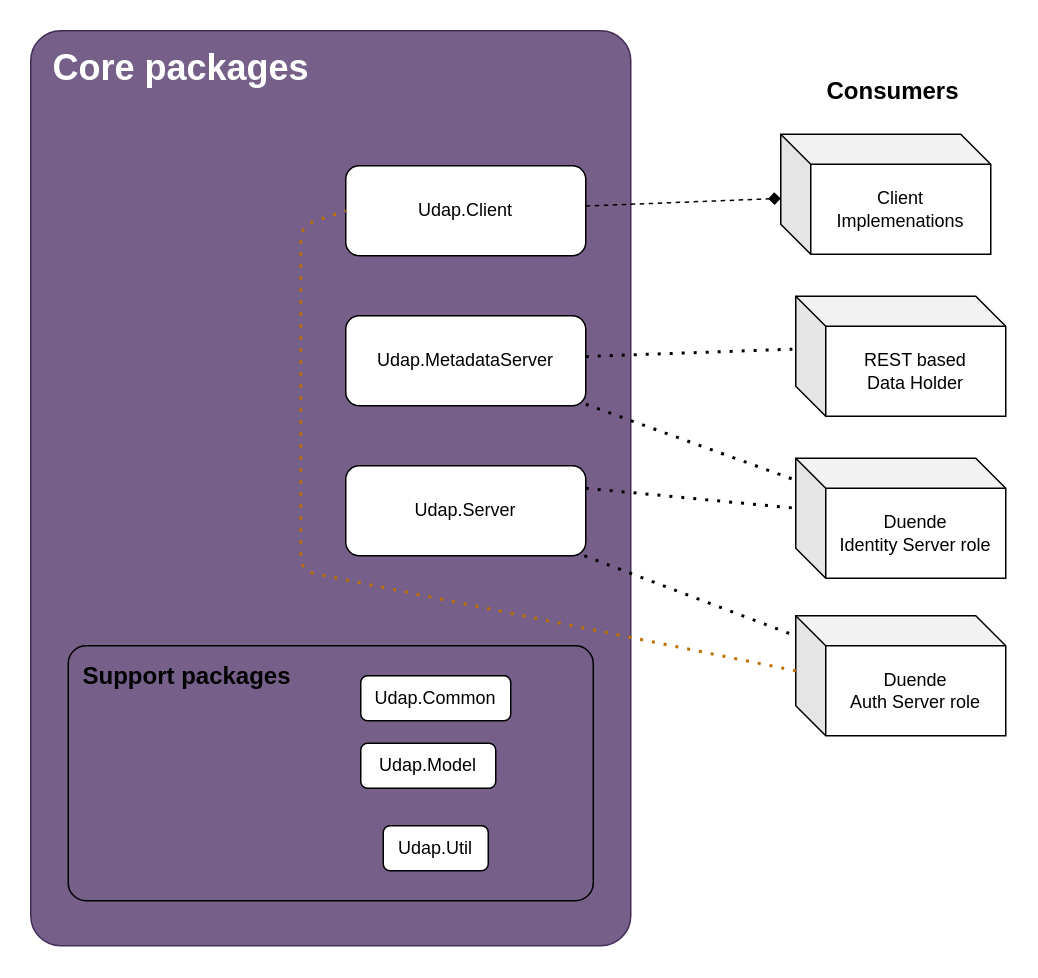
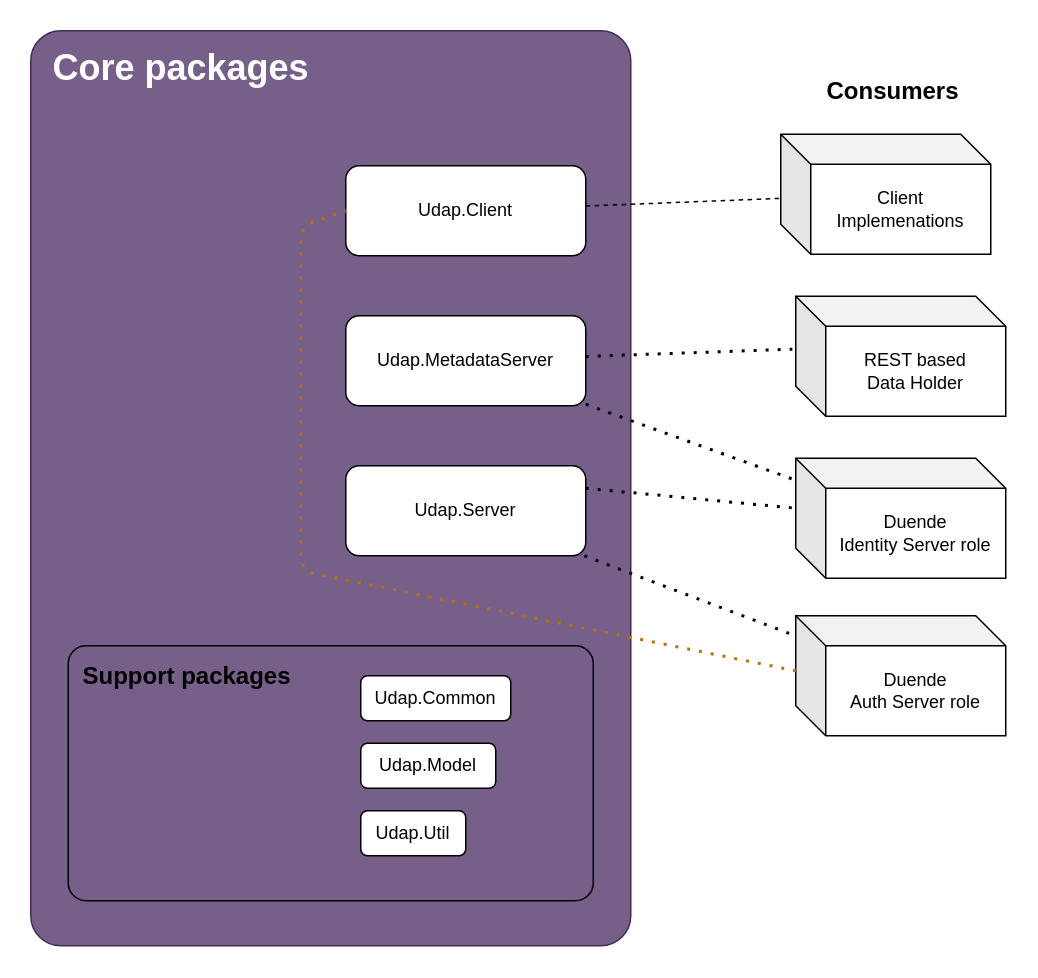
(768, 199) -> (774, 199)
(436, 848) -> (413, 833)
